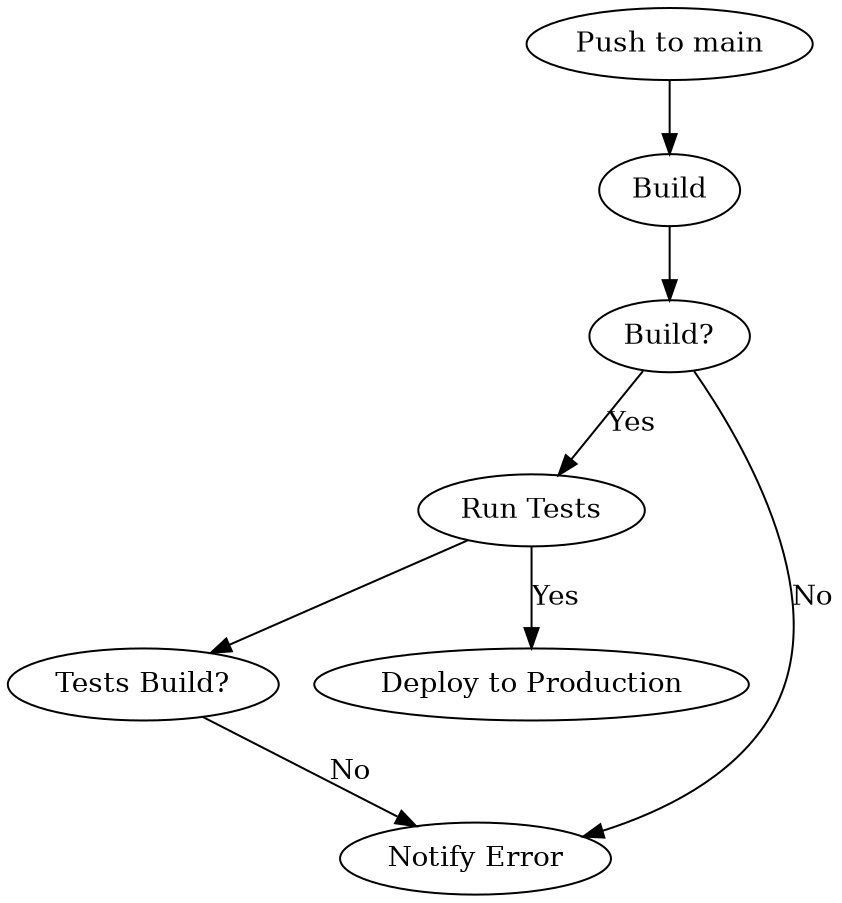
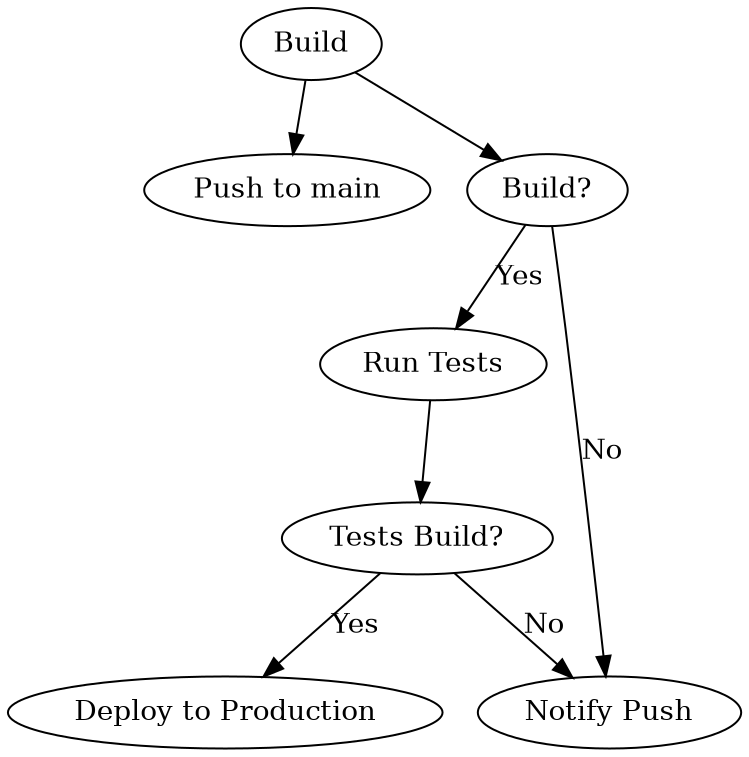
(670, 107) -> (301, 107)
(532, 587) -> (329, 618)
(476, 859) -> (610, 712)
